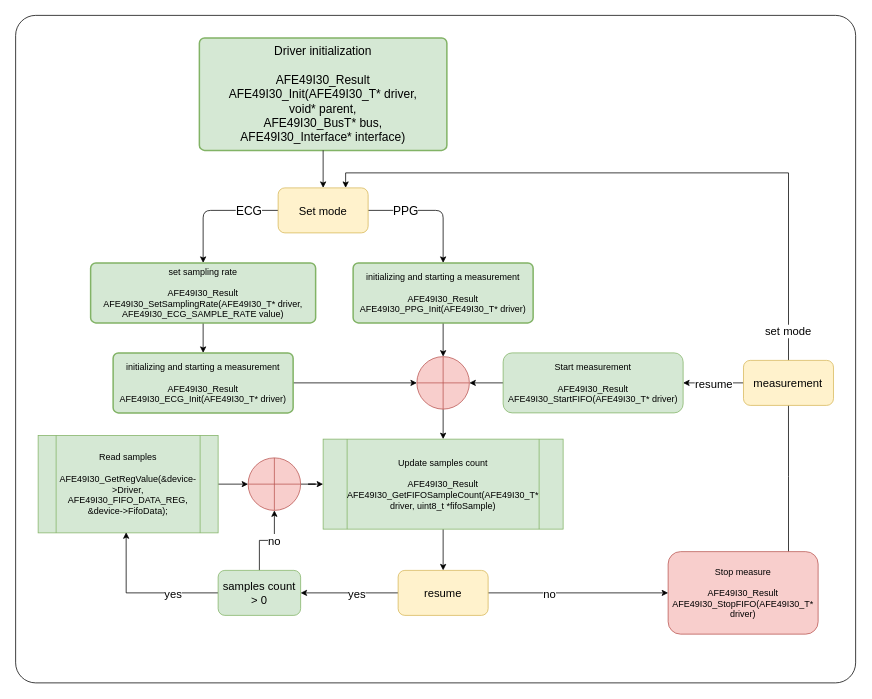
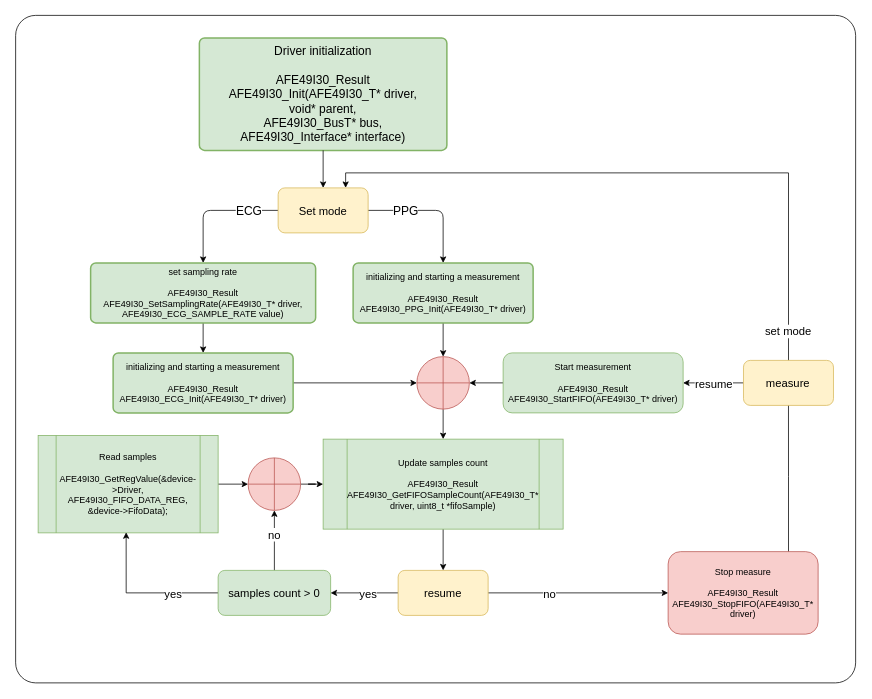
(788, 383) -> (788, 383)
(259, 593) -> (274, 593)
